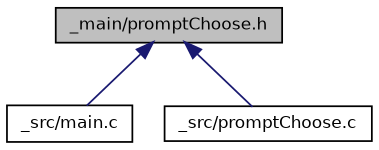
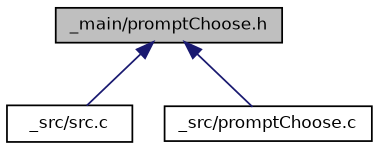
(70, 124) -> (70, 124)
